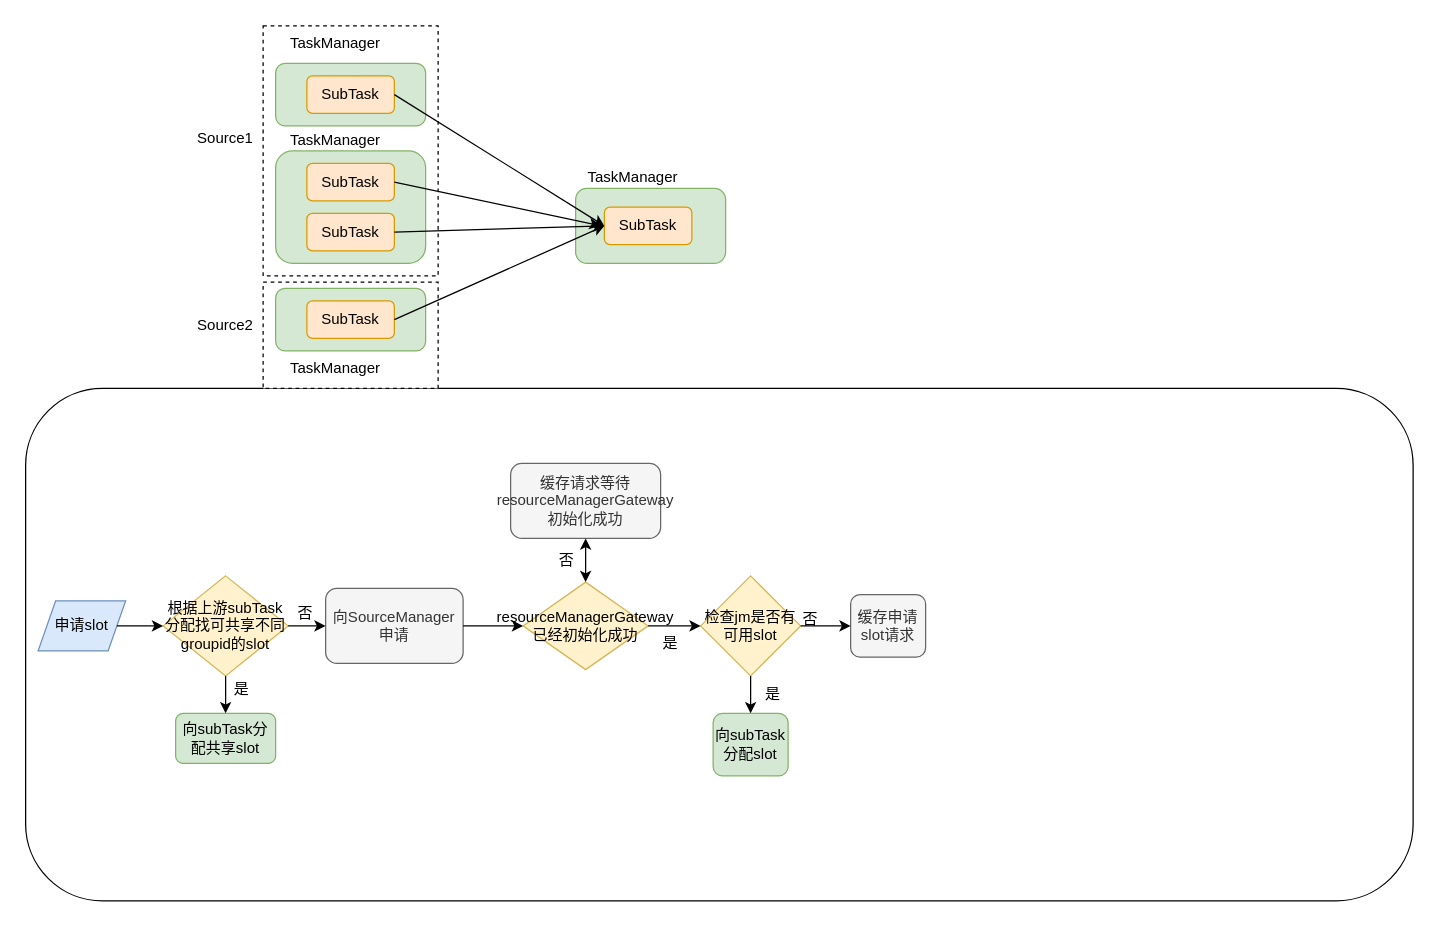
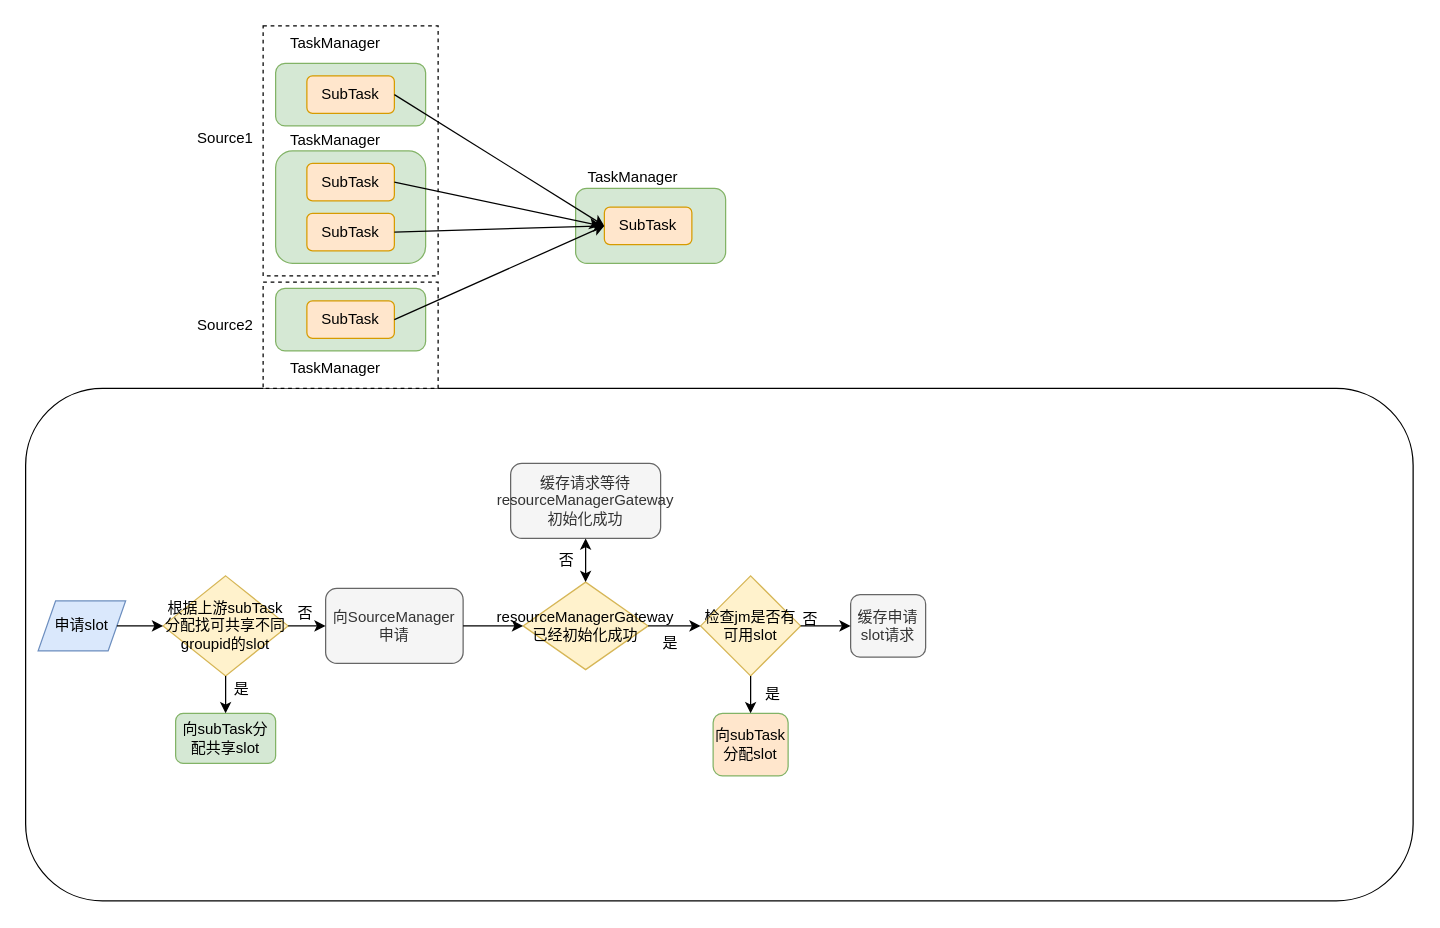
(751, 744) -> (751, 744)
